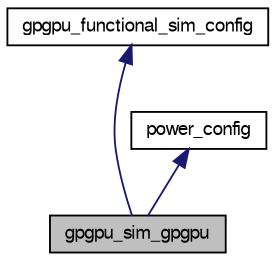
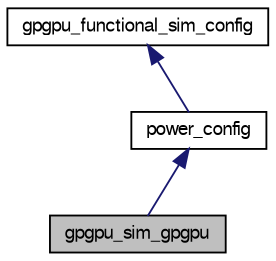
(115, 140) -> (173, 87)
